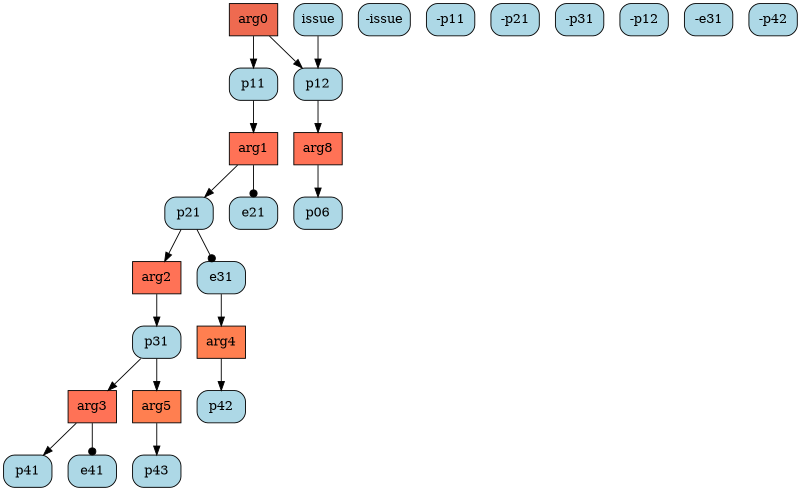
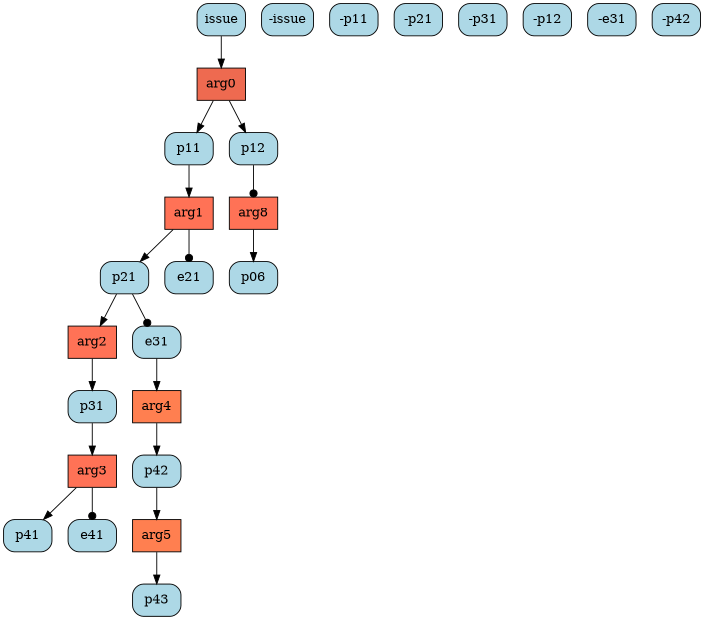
(318, 48) -> (221, 48)
(318, 112) -> (254, 177)
(157, 370) -> (157, 499)
